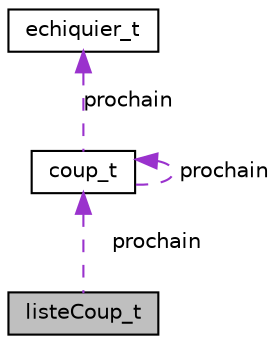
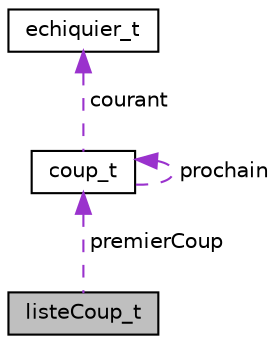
(126, 101) -> (126, 101)
(154, 243) -> (154, 243)
